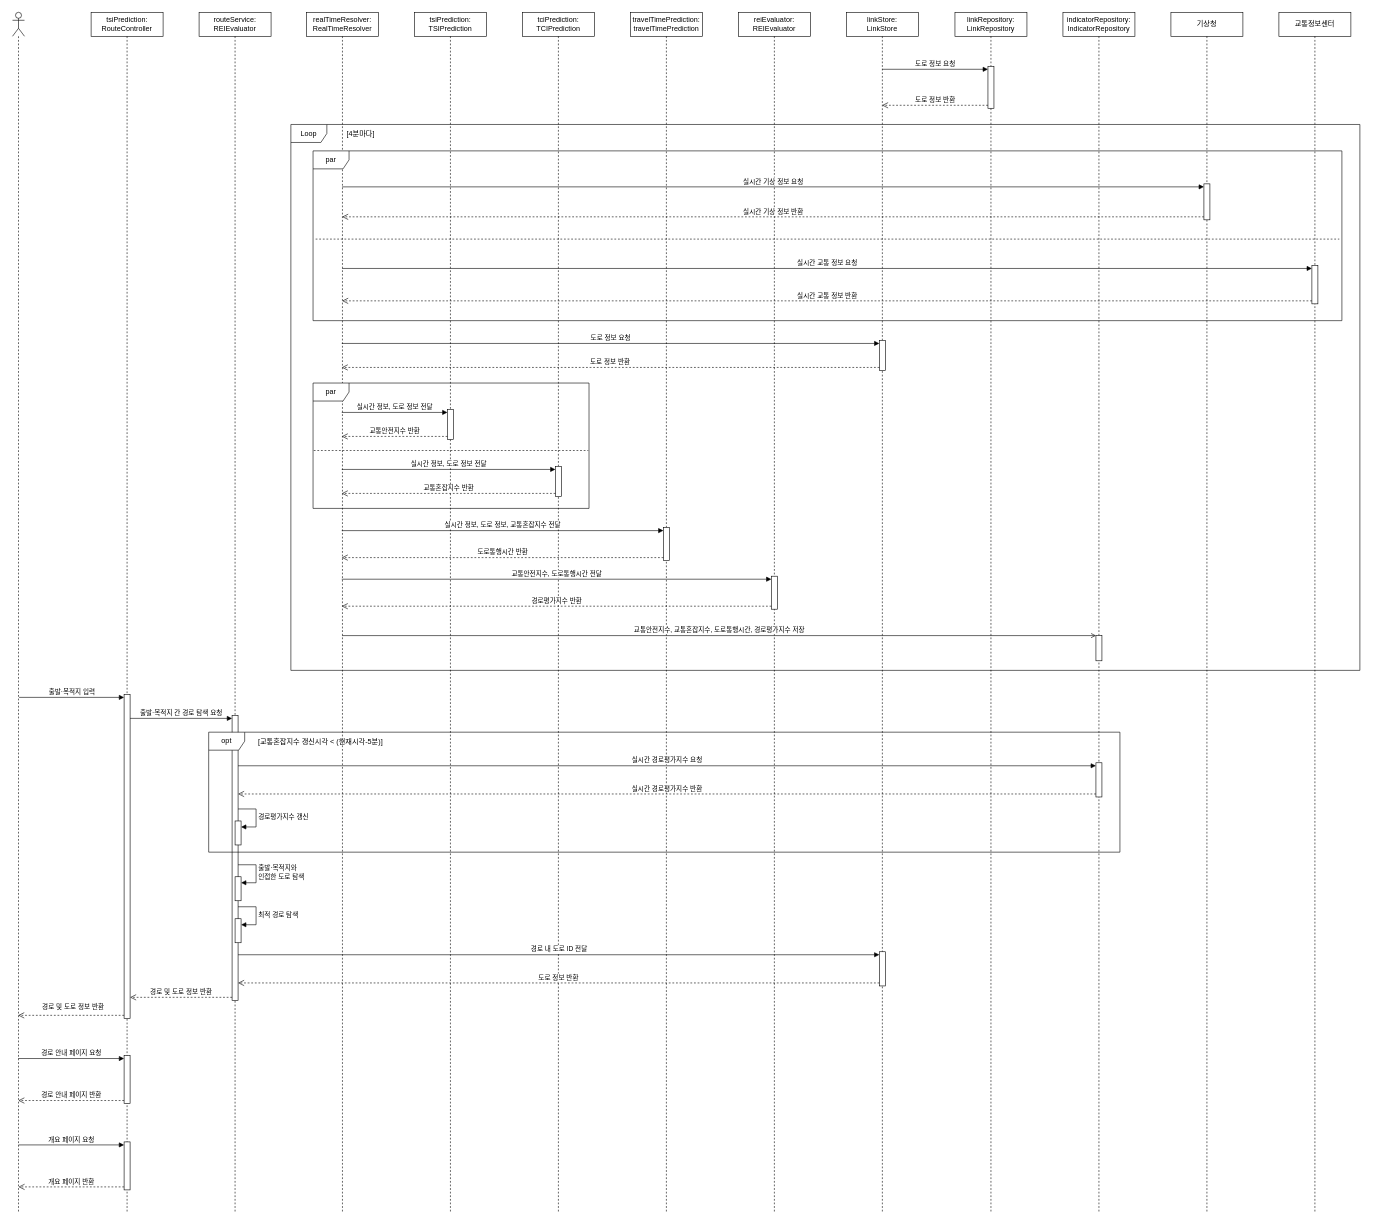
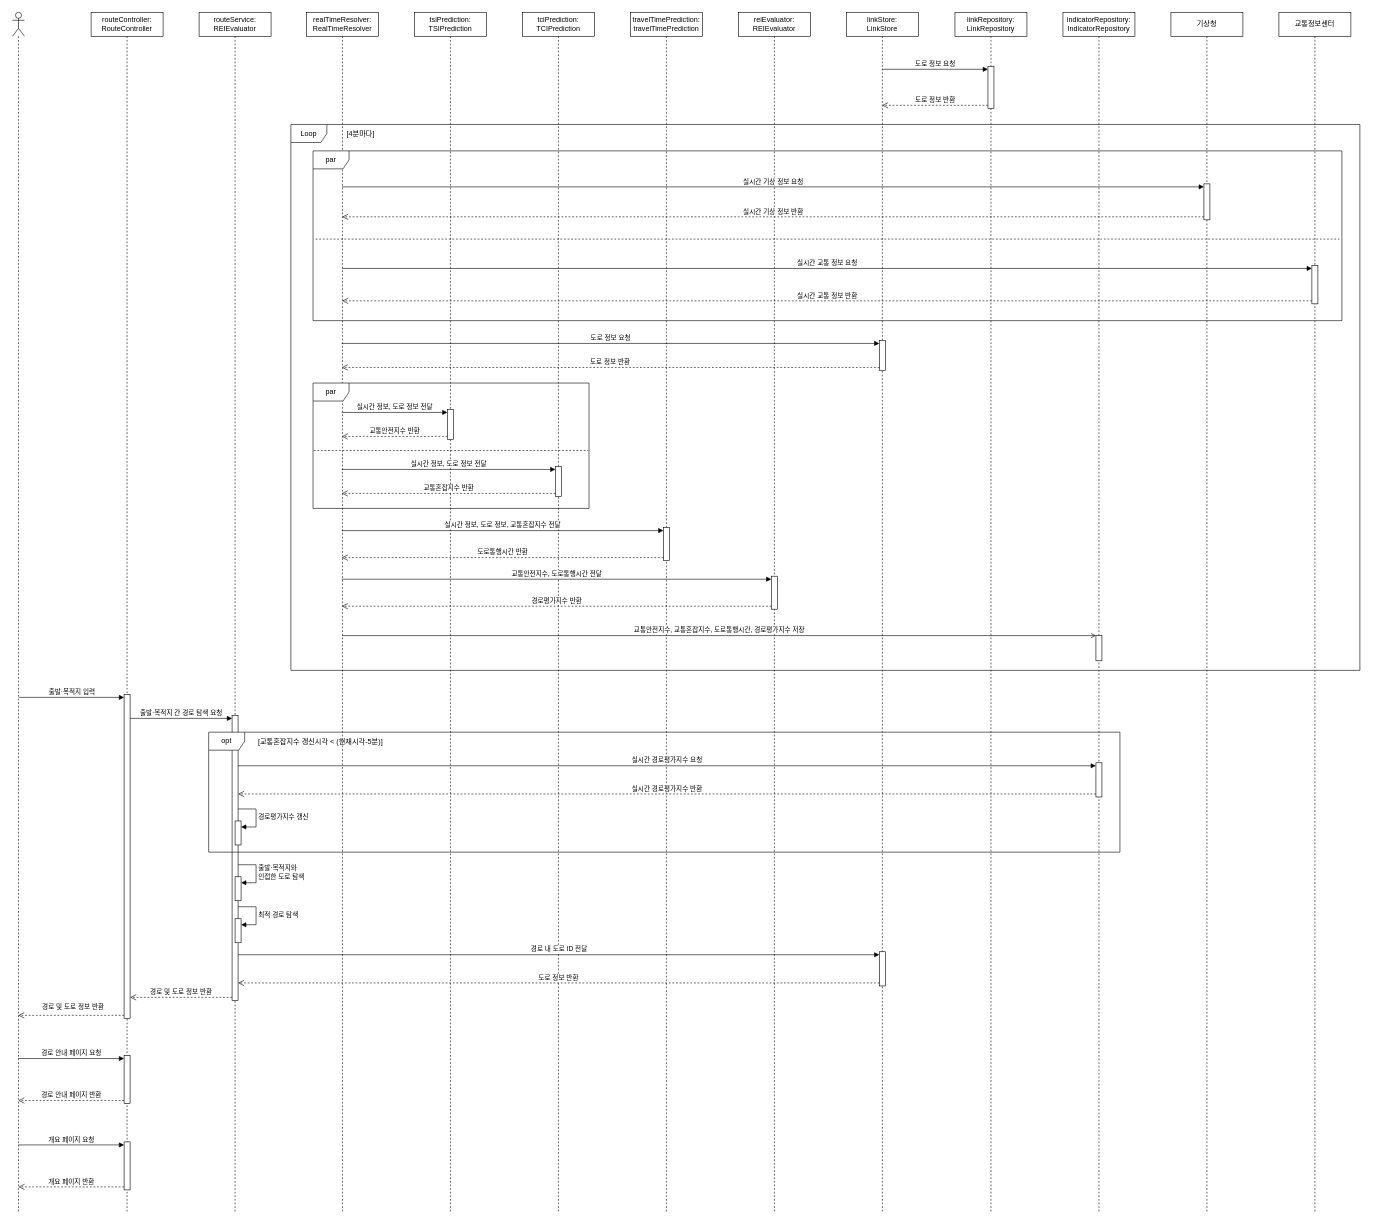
(127, 24) -> (127, 24)
